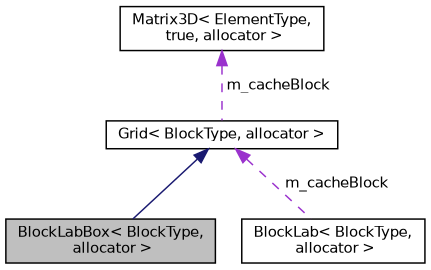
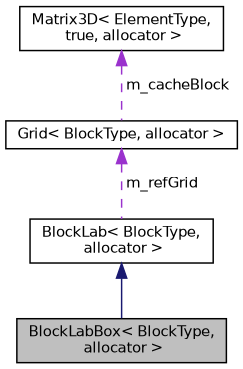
(335, 184) -> (160, 184)
(165, 189) -> (122, 298)
